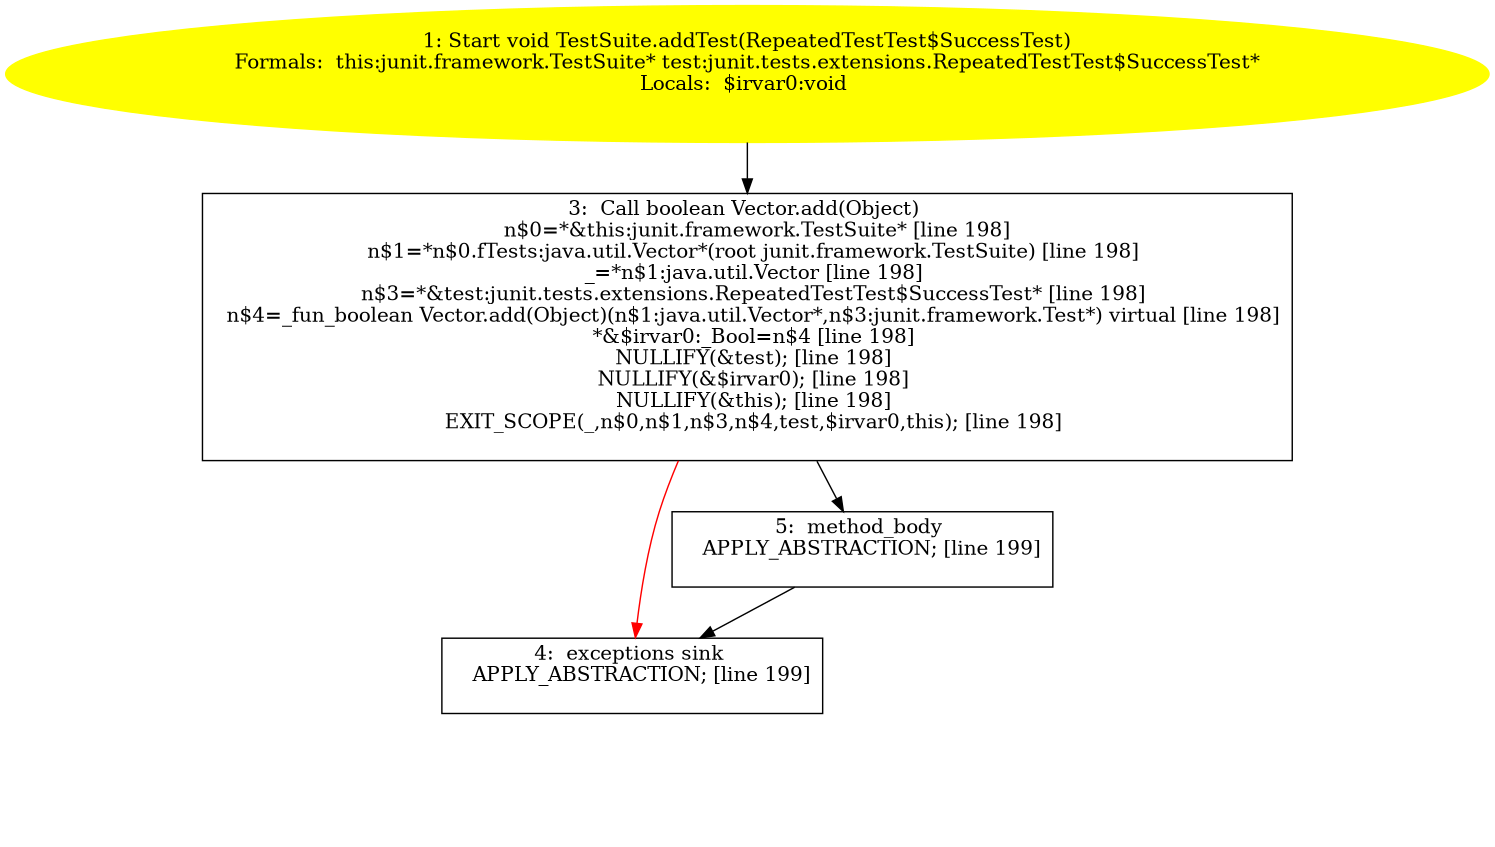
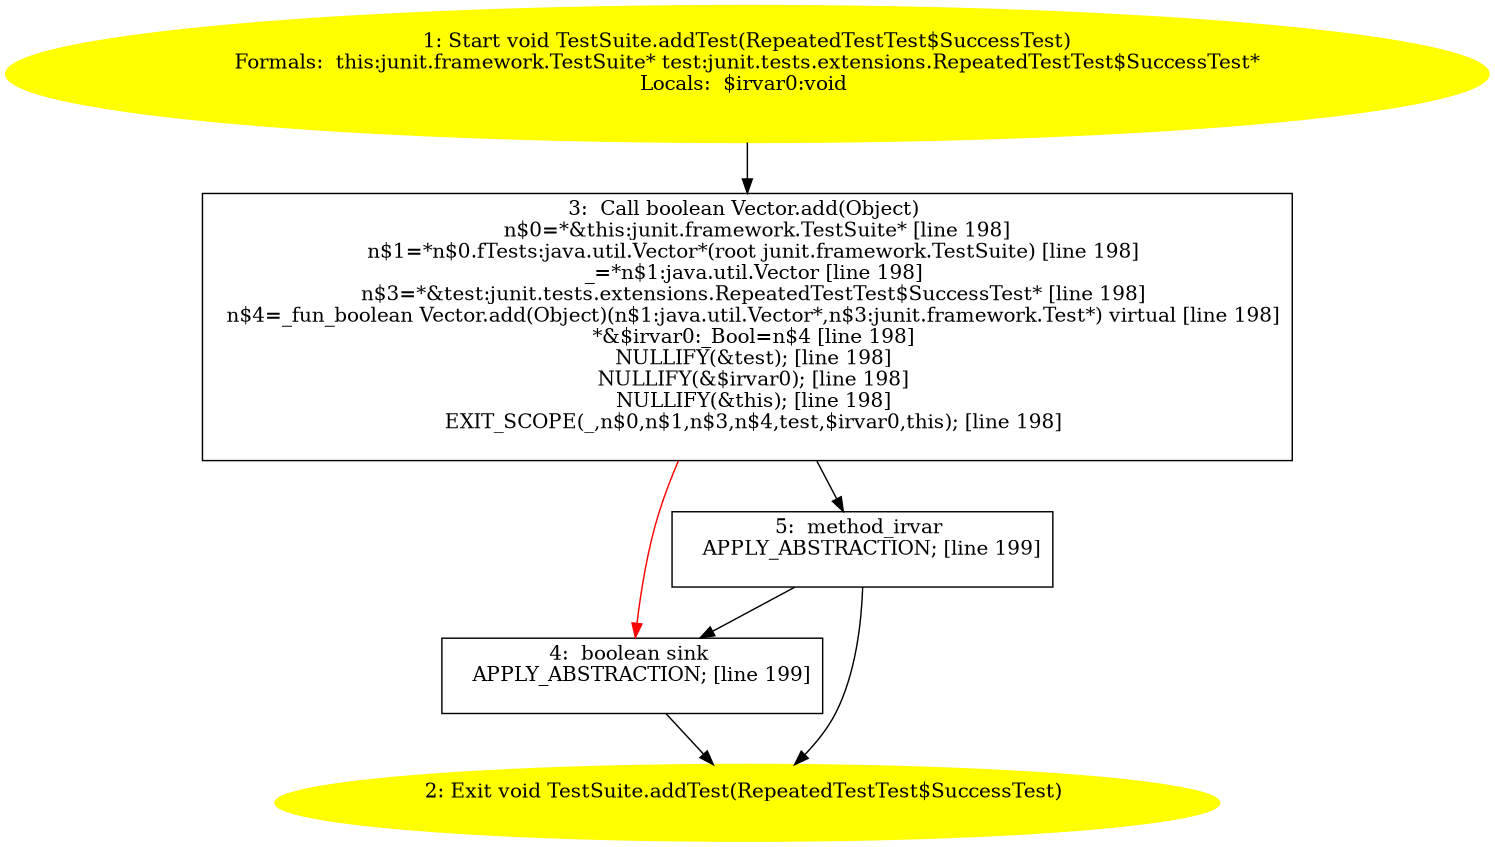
(862, 549) -> (862, 549)
(632, 676) -> (632, 676)
none -> (747, 803)
